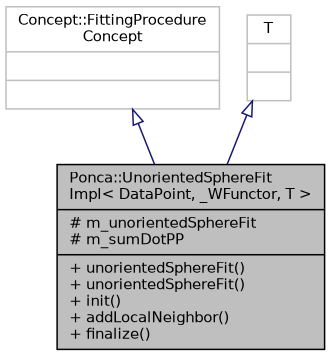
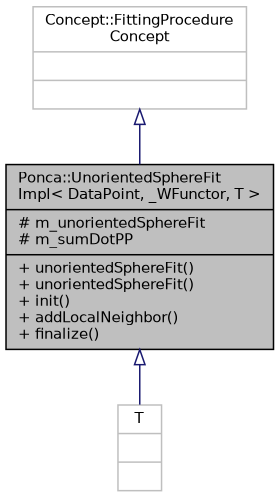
(237, 140) -> (140, 385)
